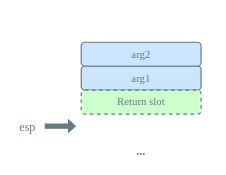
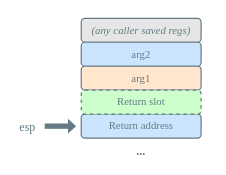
none -> (141, 30)
(141, 78) -> (141, 78)
none -> (141, 126)
